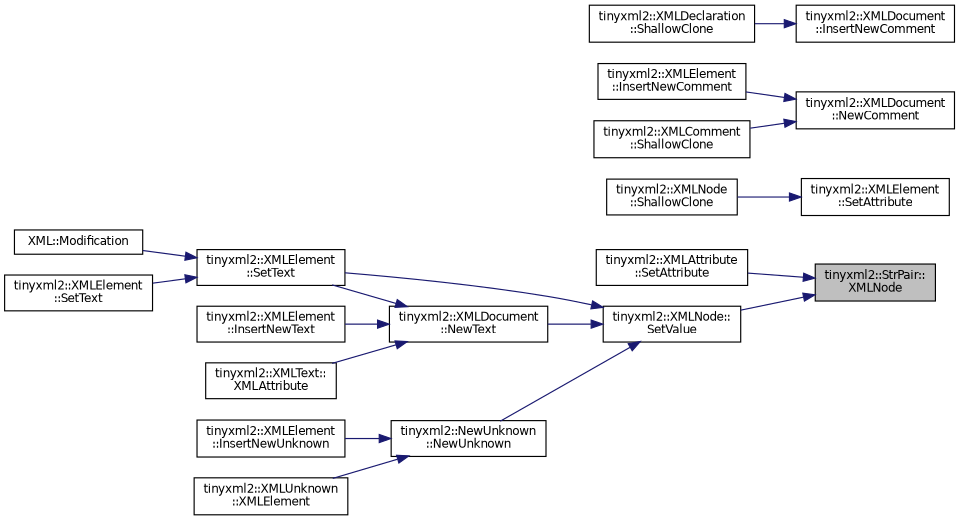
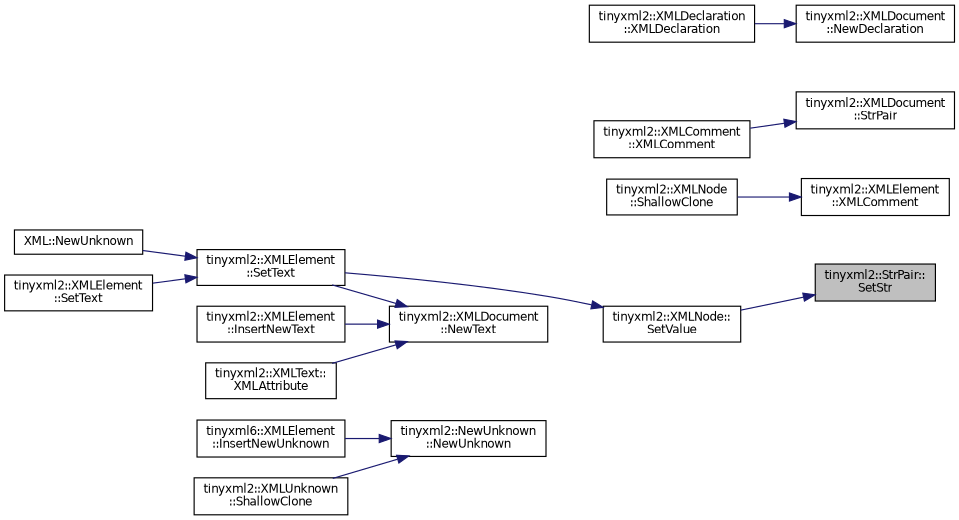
(672, 24) -> (672, 24)
(875, 24) -> (875, 24)
(672, 81) -> none
(875, 110) -> (875, 110)
(672, 139) -> (672, 139)
(875, 197) -> (875, 197)
(79, 242) -> (79, 242)
(672, 268) -> none
(875, 283) -> (875, 283)
(569, 324) -> none
(565, 384) -> none
(271, 439) -> (271, 439)
(271, 496) -> (271, 496)
